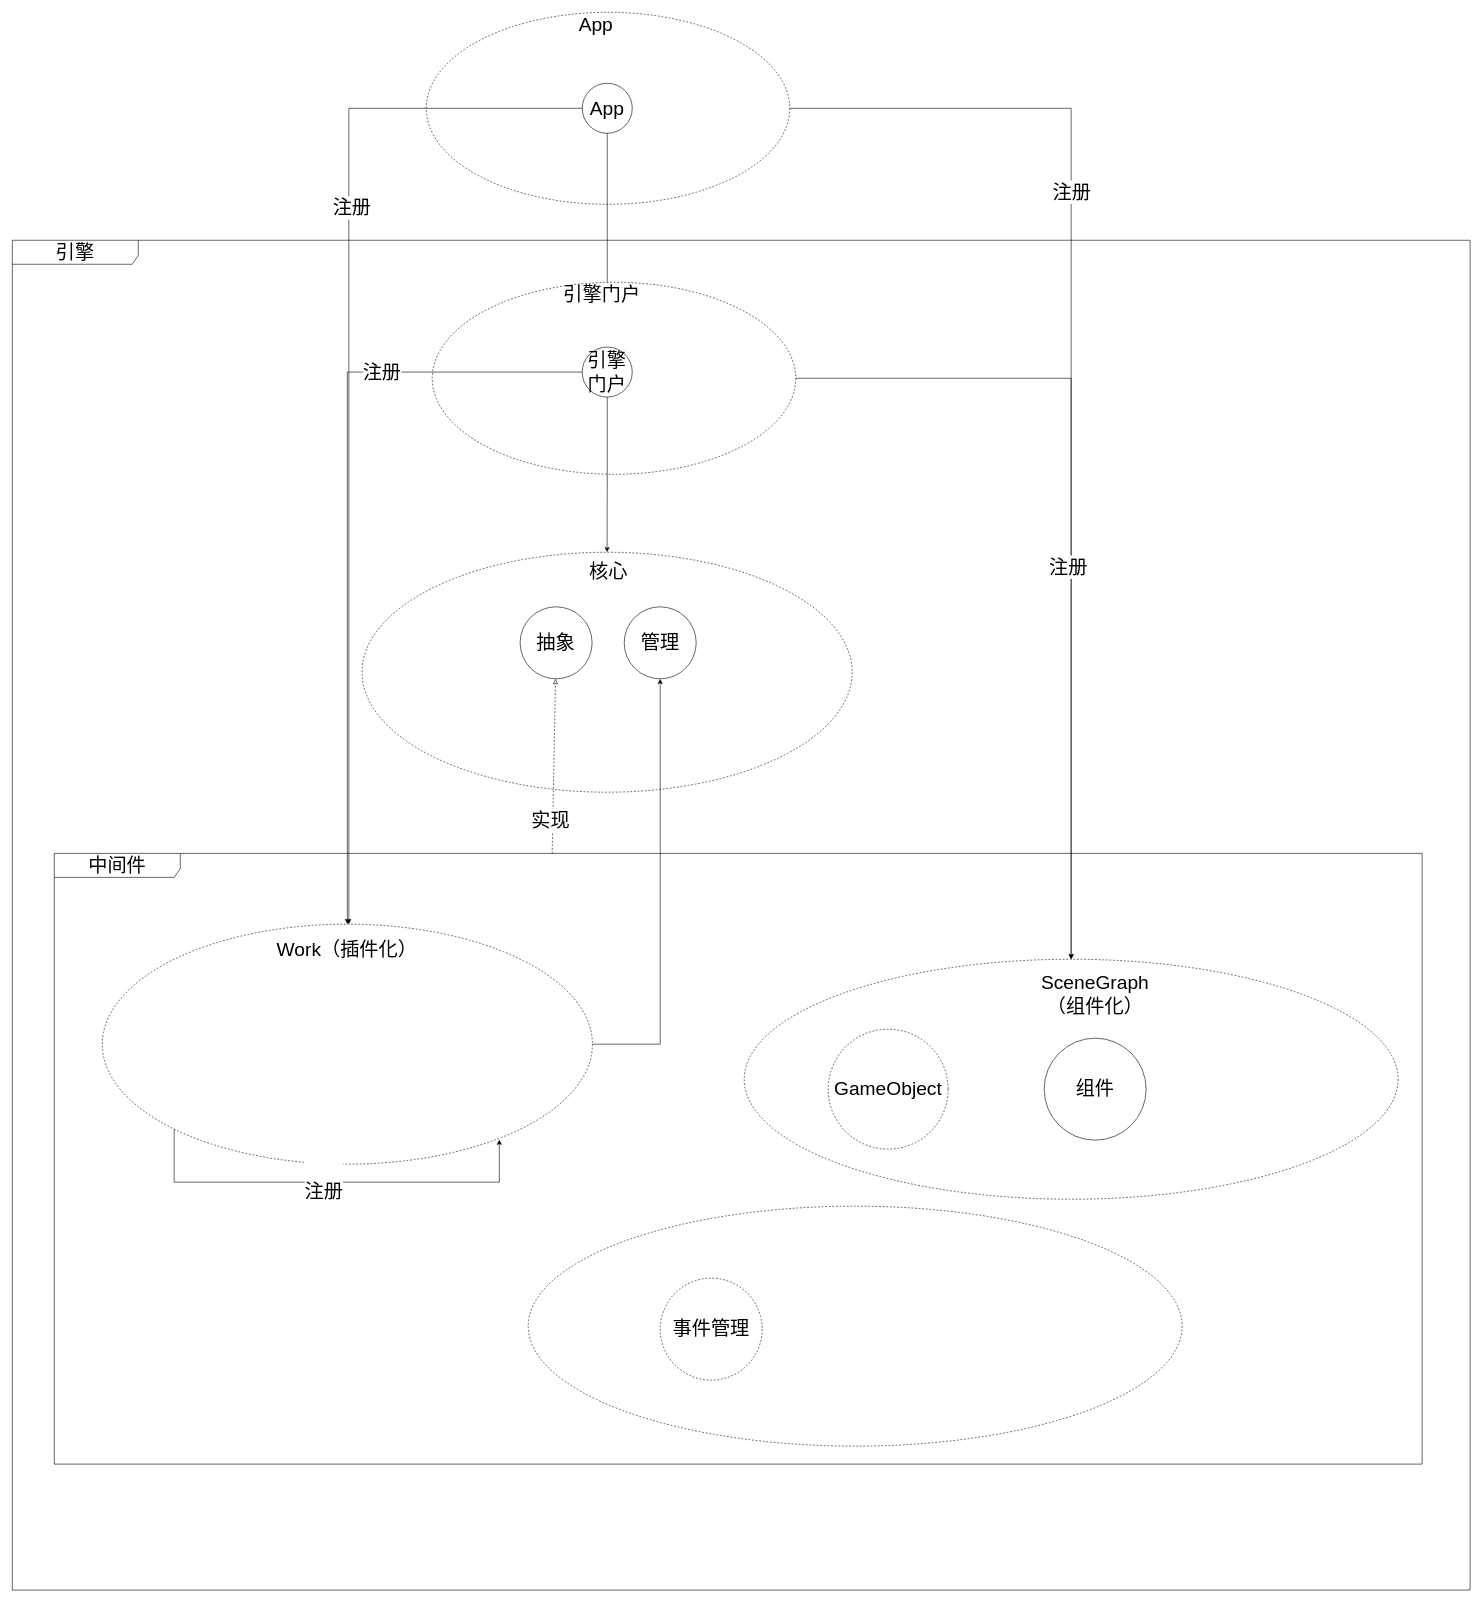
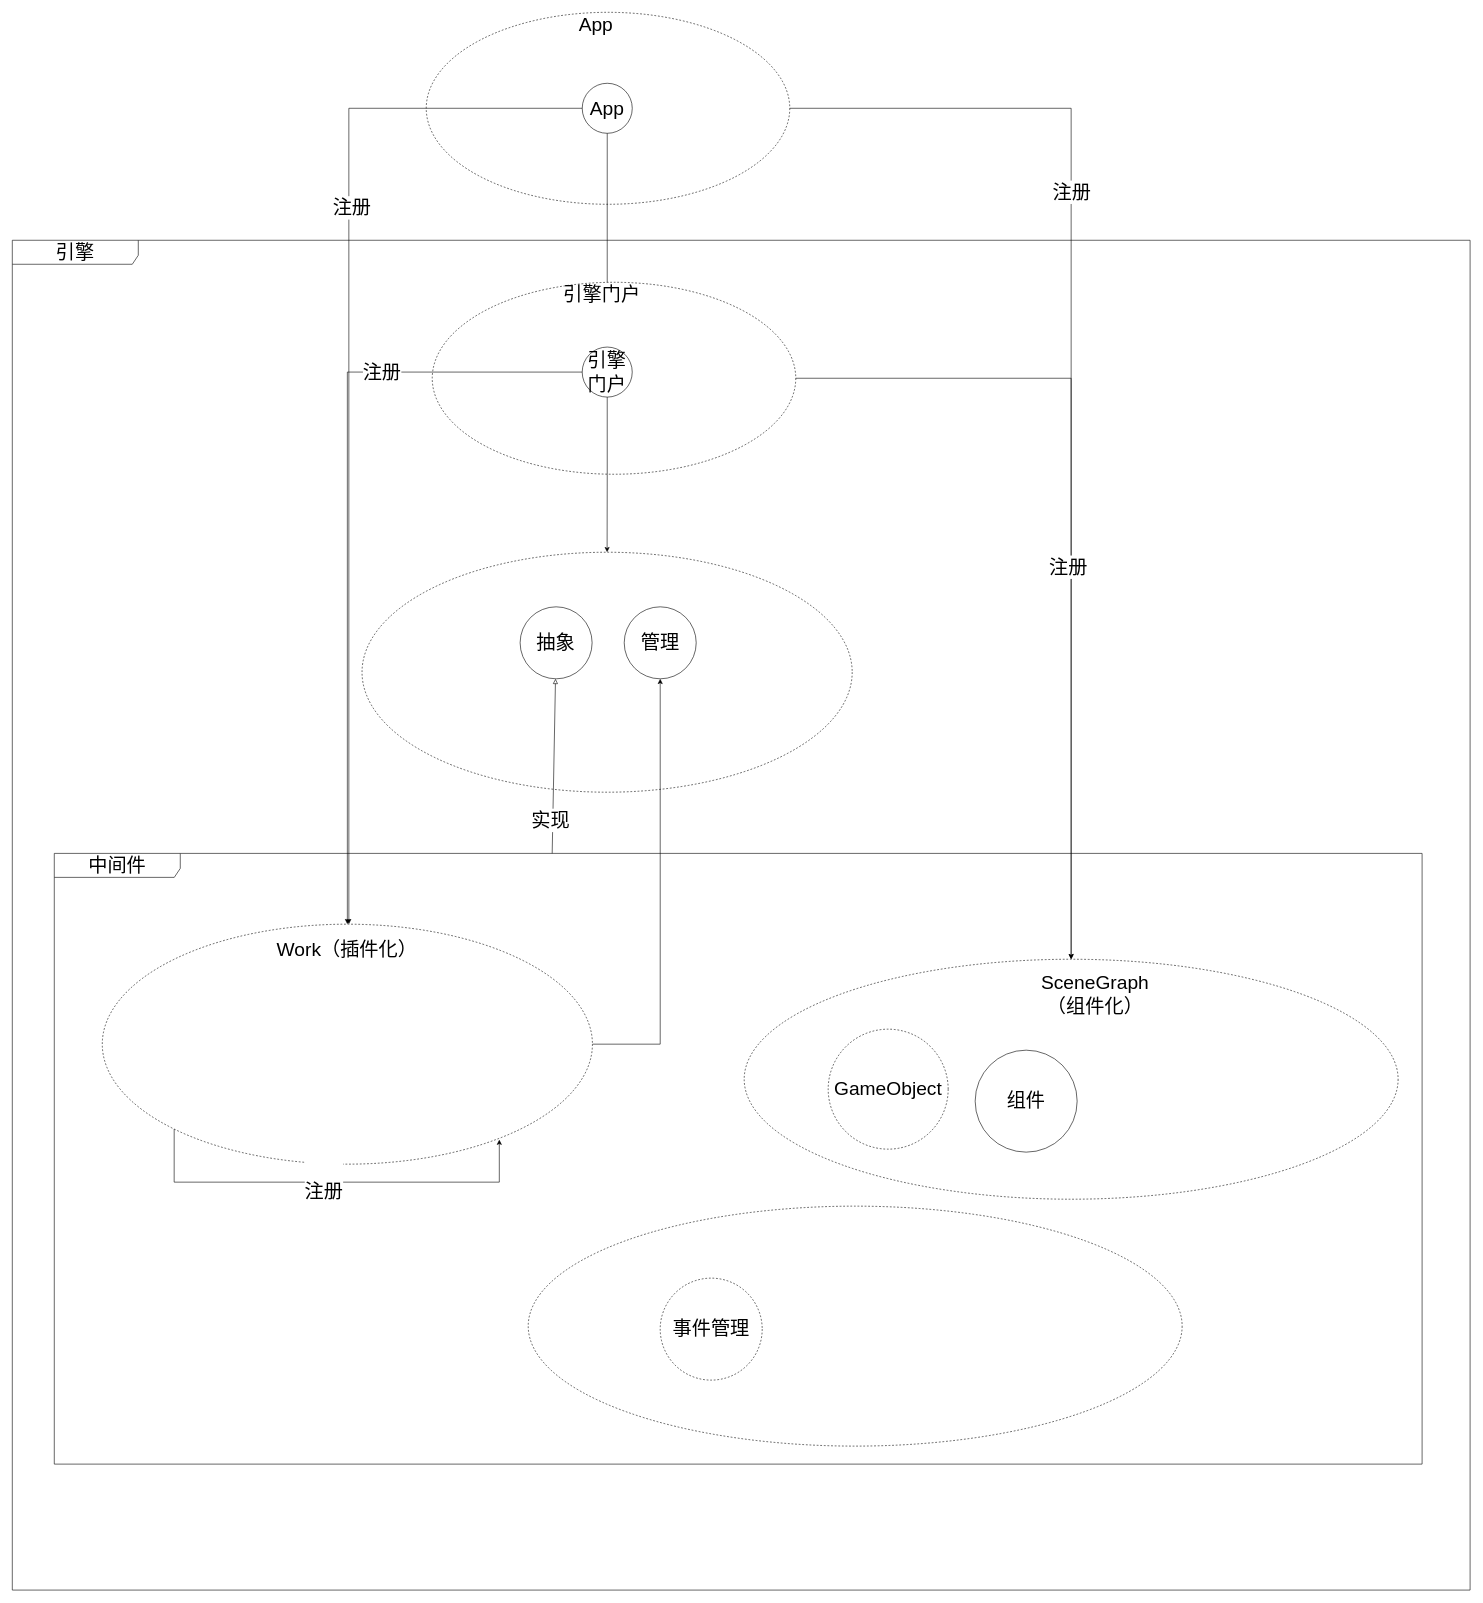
(609, 572) -> none
(554, 747) -> (554, 747)
(1095, 1089) -> (1026, 1101)
